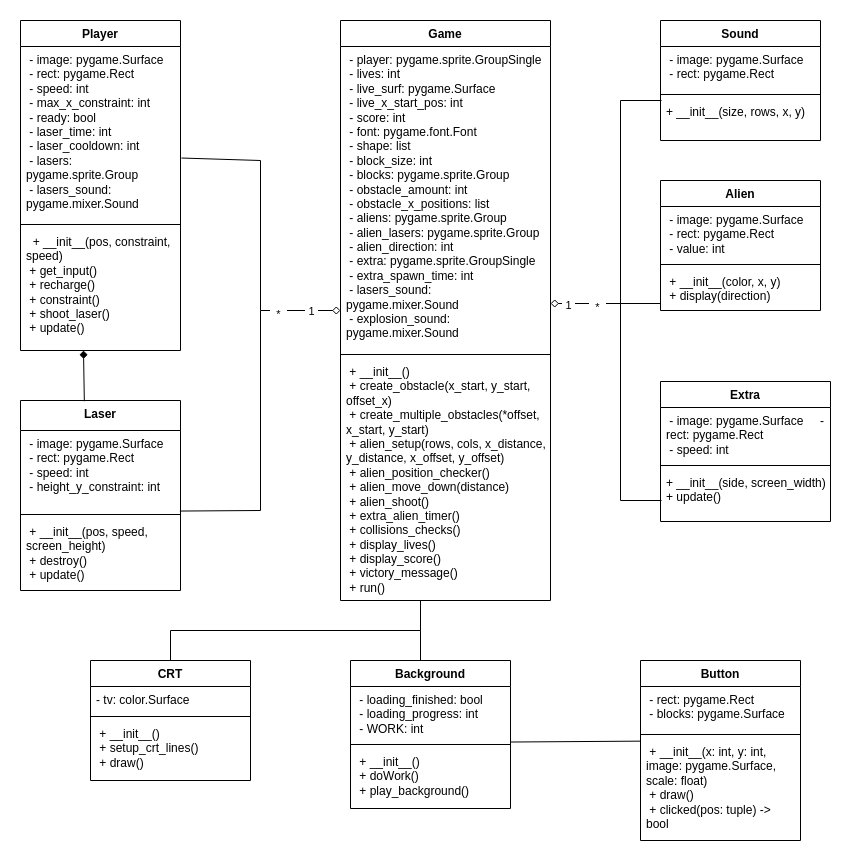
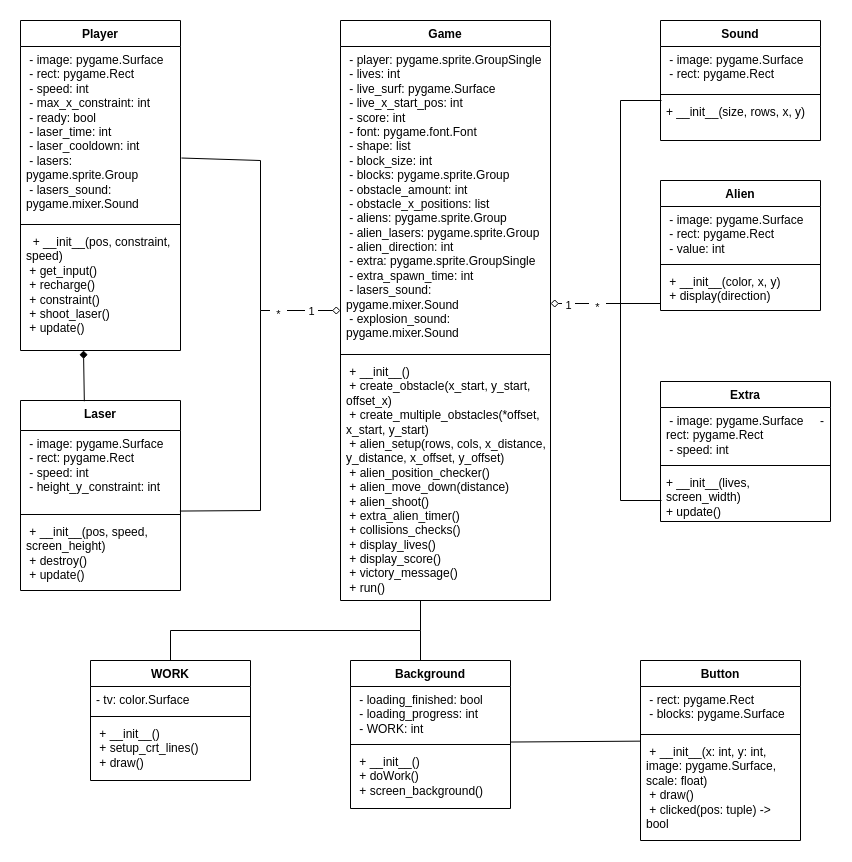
(747, 498) -> (747, 498)
(171, 675) -> (171, 675)
(417, 777) -> (426, 777)
